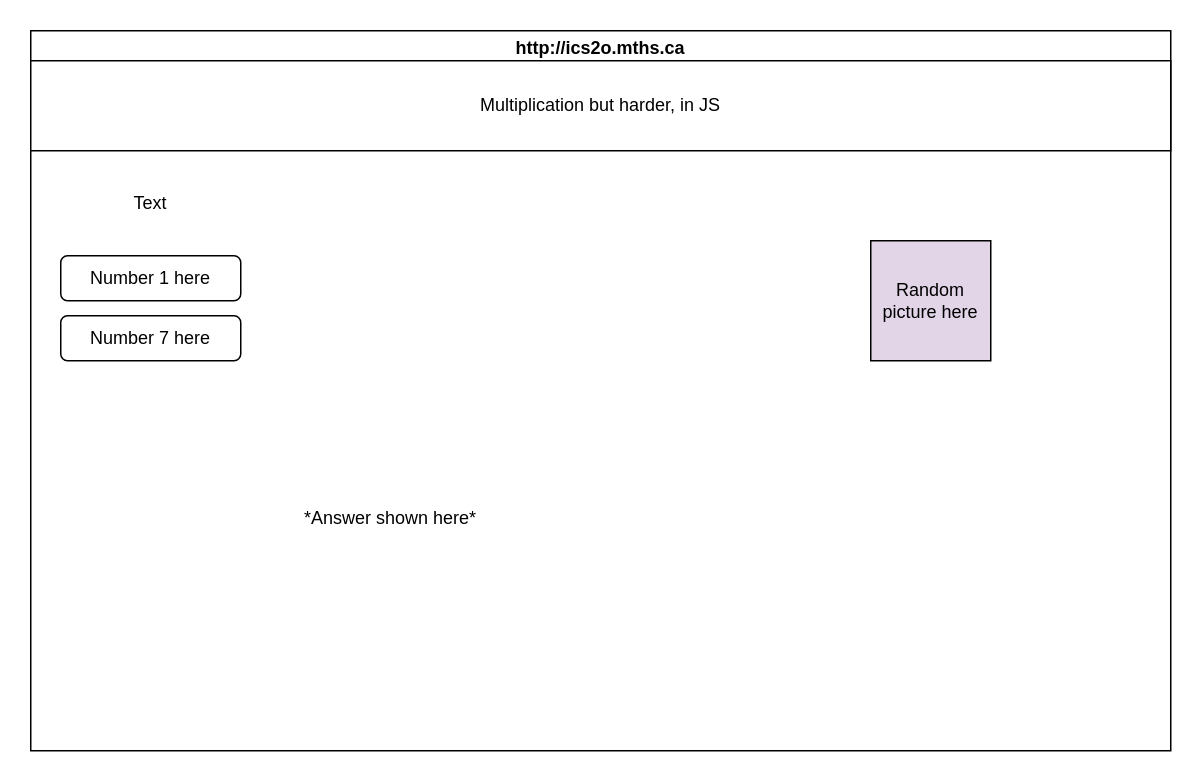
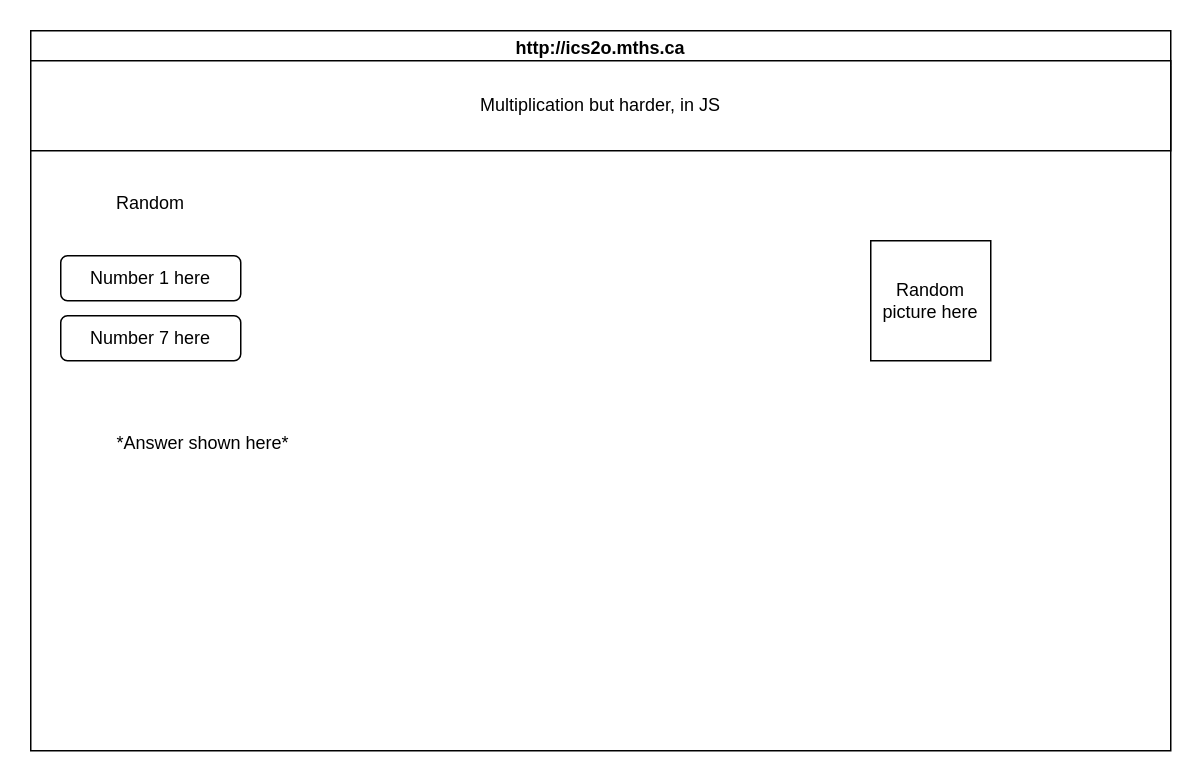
(151, 203) -> (151, 203)
(931, 301) -> (931, 301)
(391, 518) -> (203, 443)
